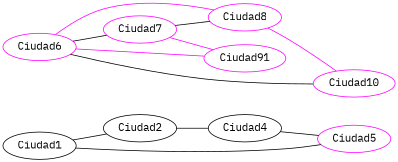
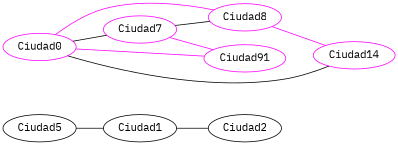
(40, 47) -> (40, 47)
(354, 83) -> (354, 55)
(245, 128) -> none
(354, 139) -> (40, 128)
